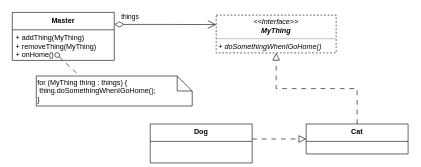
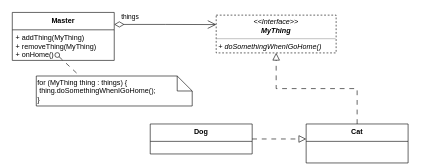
(357, 139) -> (357, 143)
(201, 143) -> (201, 139)
